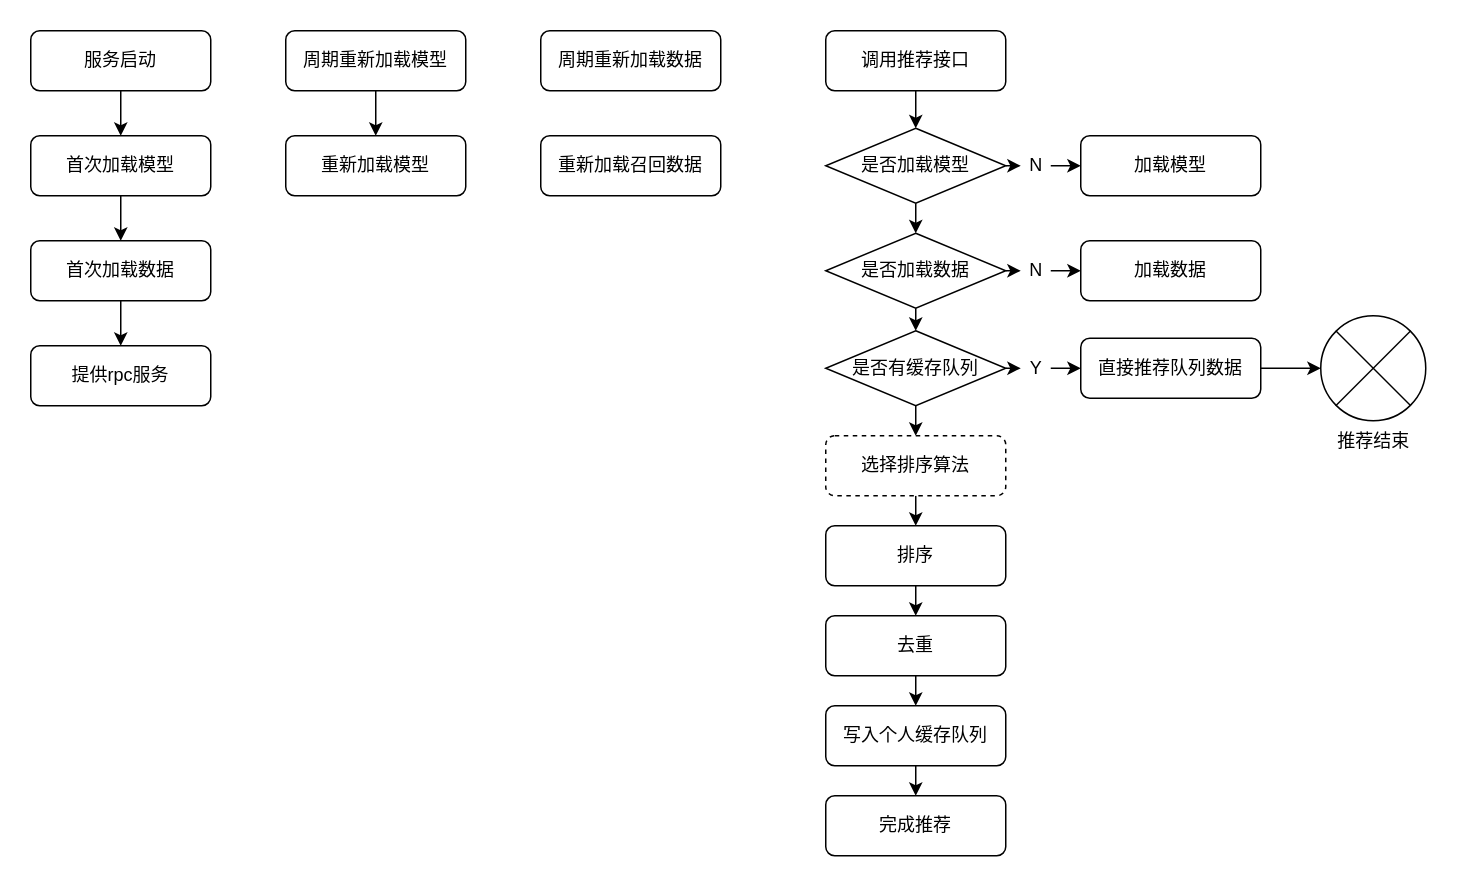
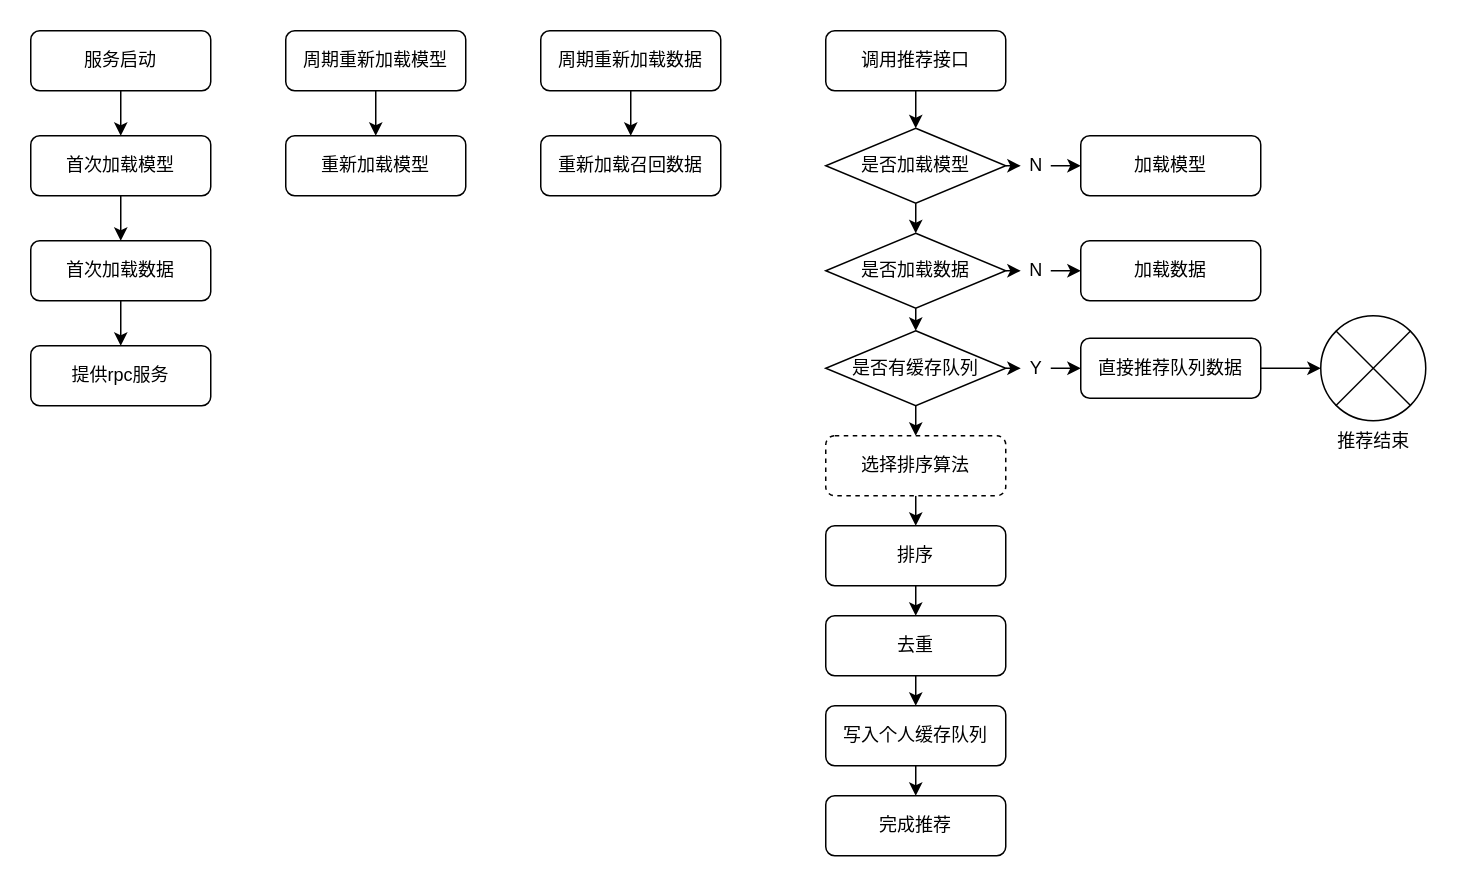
none -> (631, 108)
